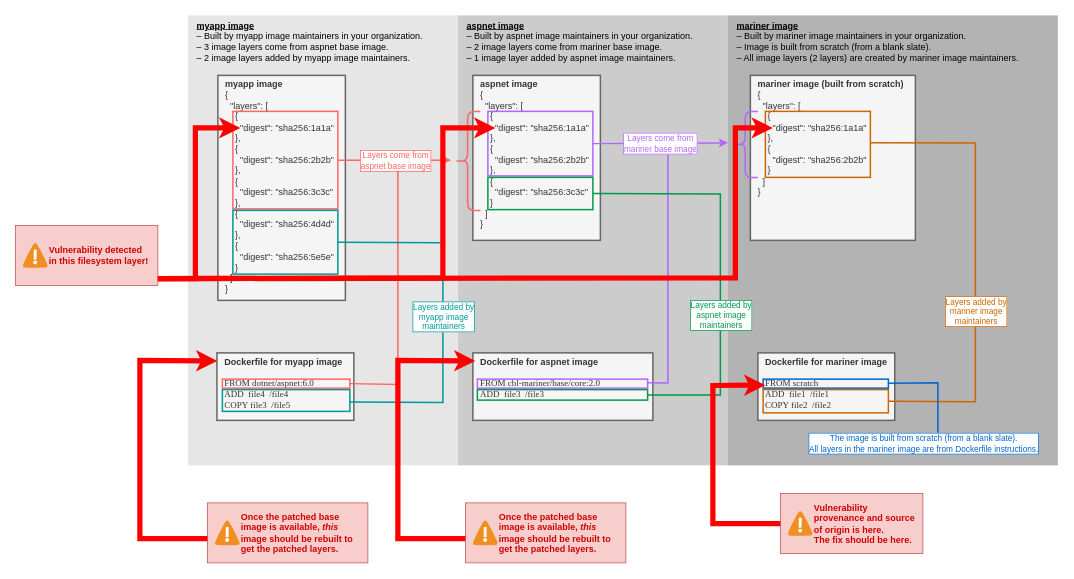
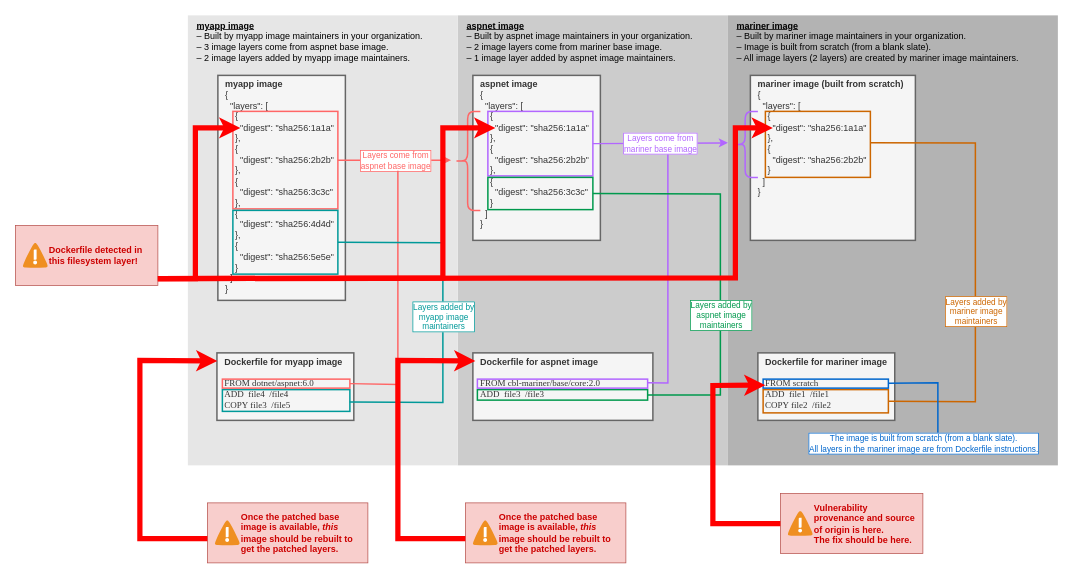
(100, 255) -> (100, 255)
